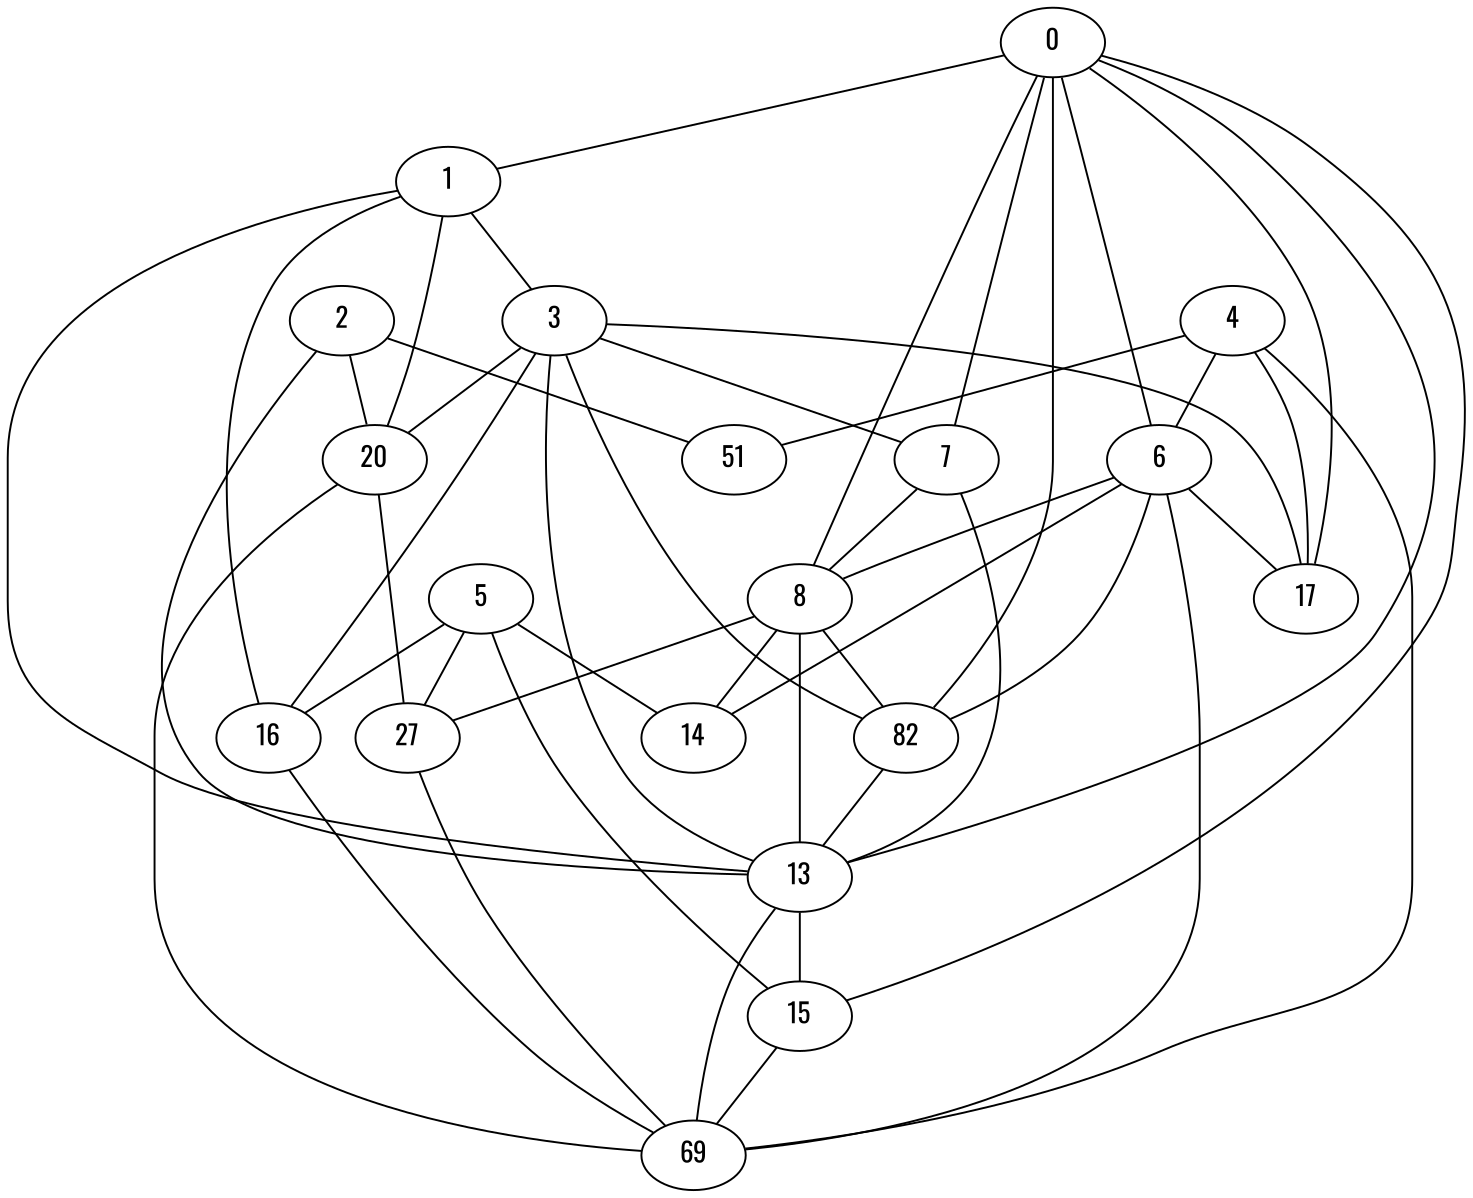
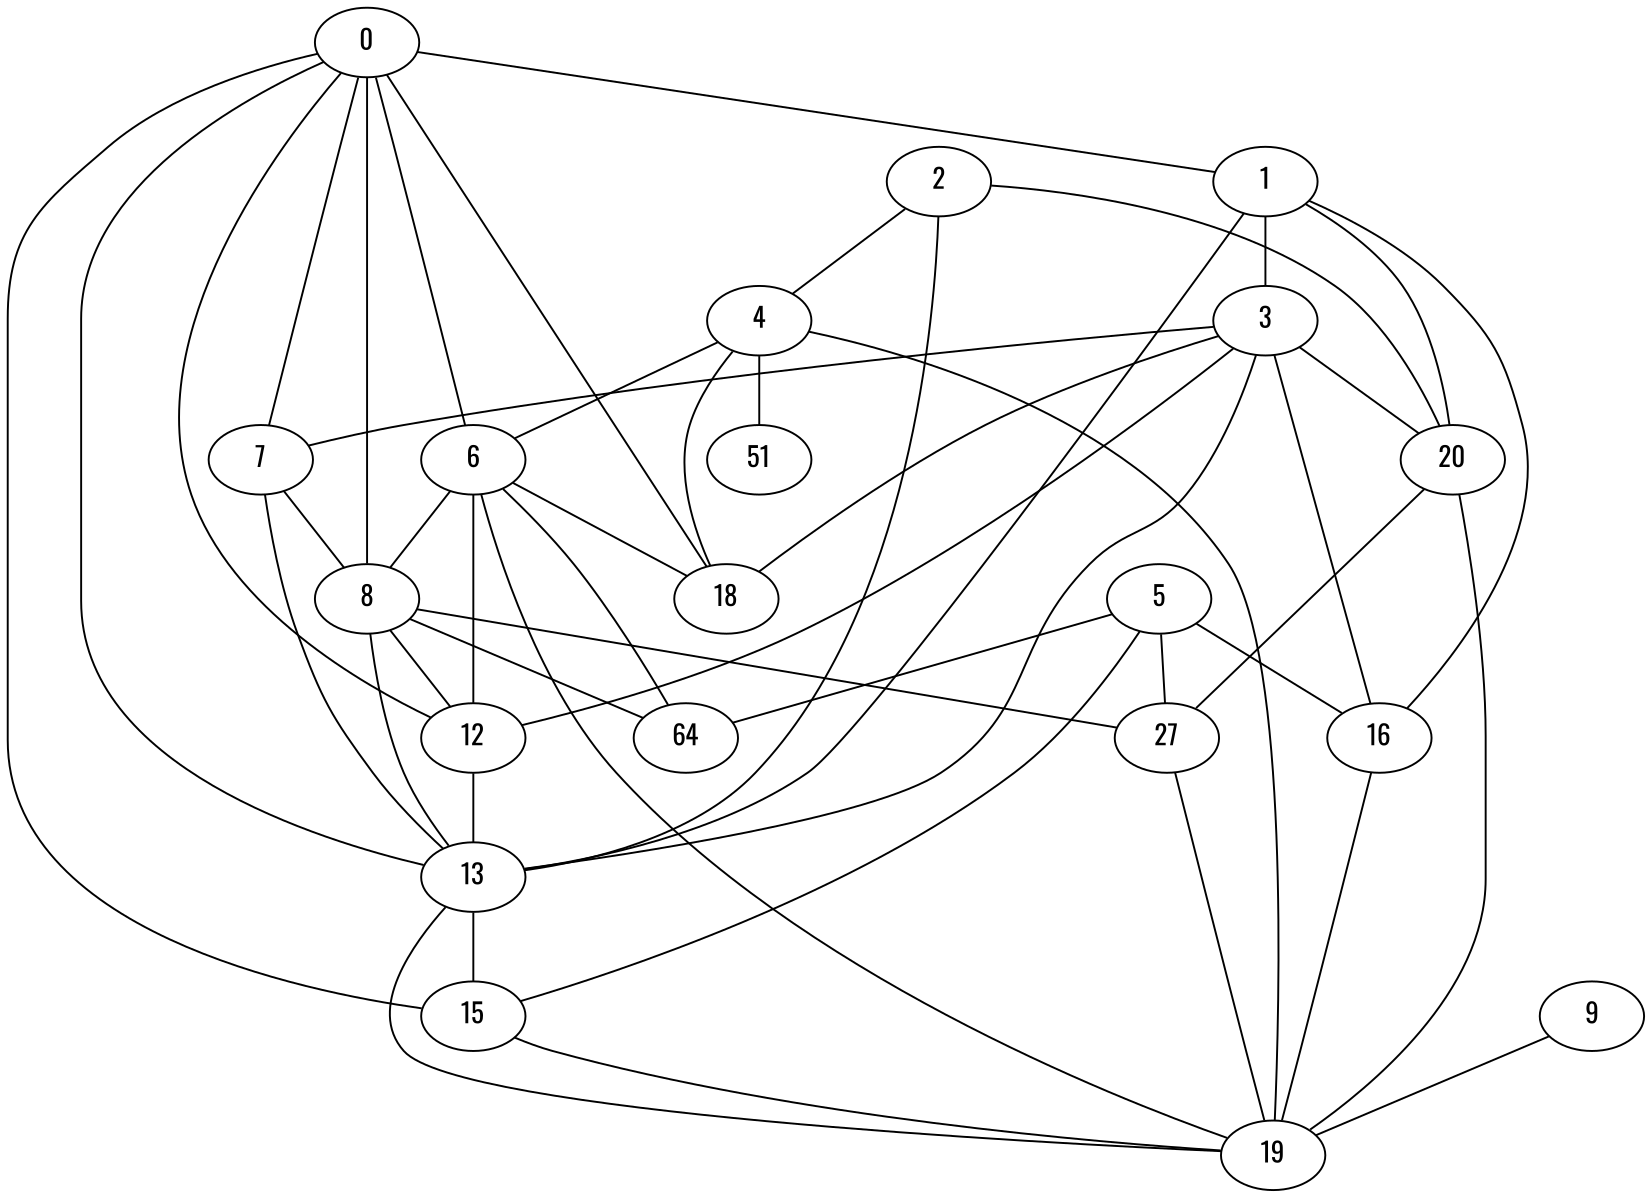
(531, 388) -> (849, 251)
(1306, 599) -> (726, 599)
(694, 738) -> (686, 738)
(906, 738) -> (473, 738)
none -> (1592, 1016)
(694, 1155) -> (1273, 1155)
